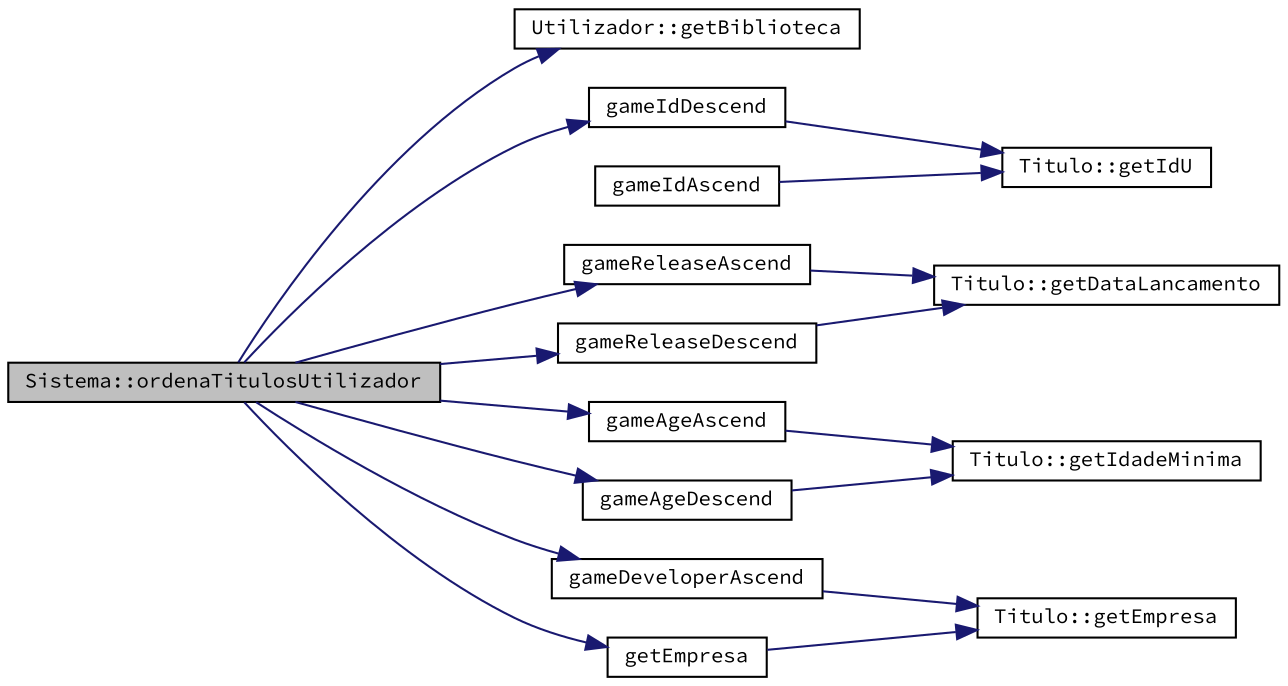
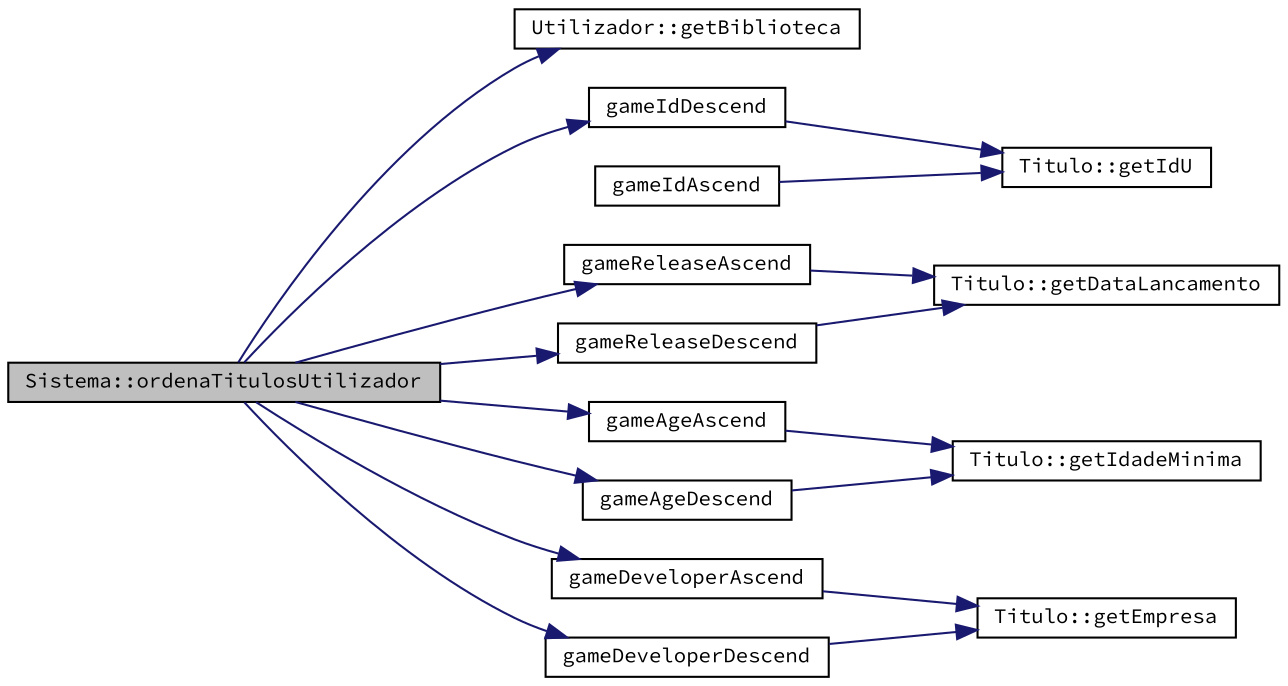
(687, 657) -> (687, 657)
